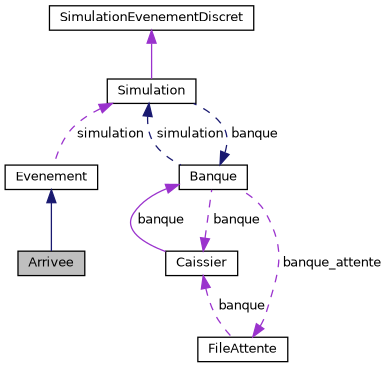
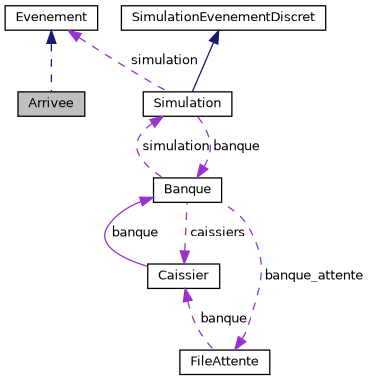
(152, 61) -> (203, 67)
(220, 122) -> (210, 141)
(70, 131) -> (123, 66)
(156, 146) -> (138, 153)
(235, 220) -> (216, 233)
(51, 227) -> (51, 68)
